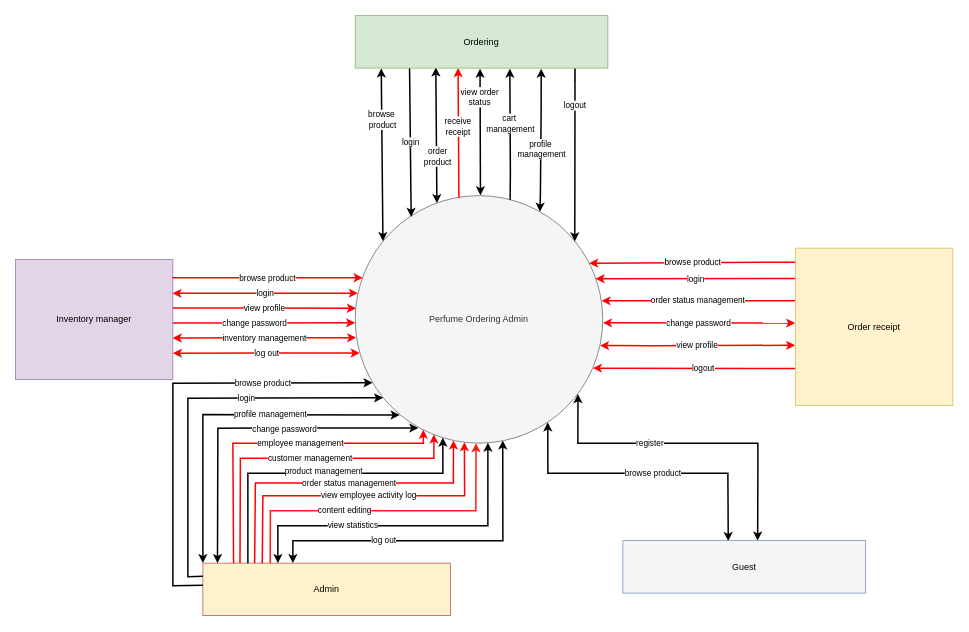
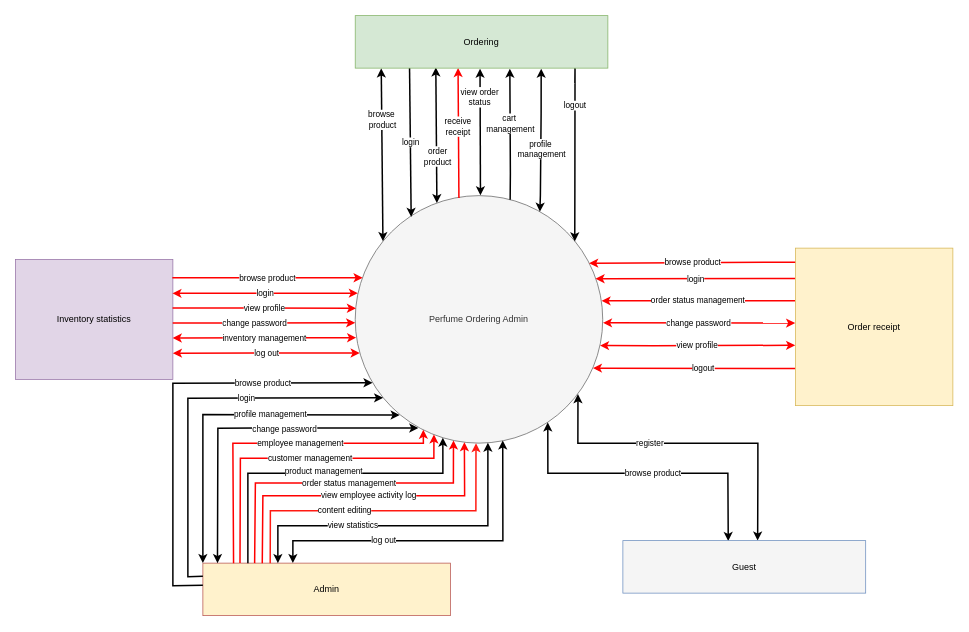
(94, 319) -> (94, 319)
